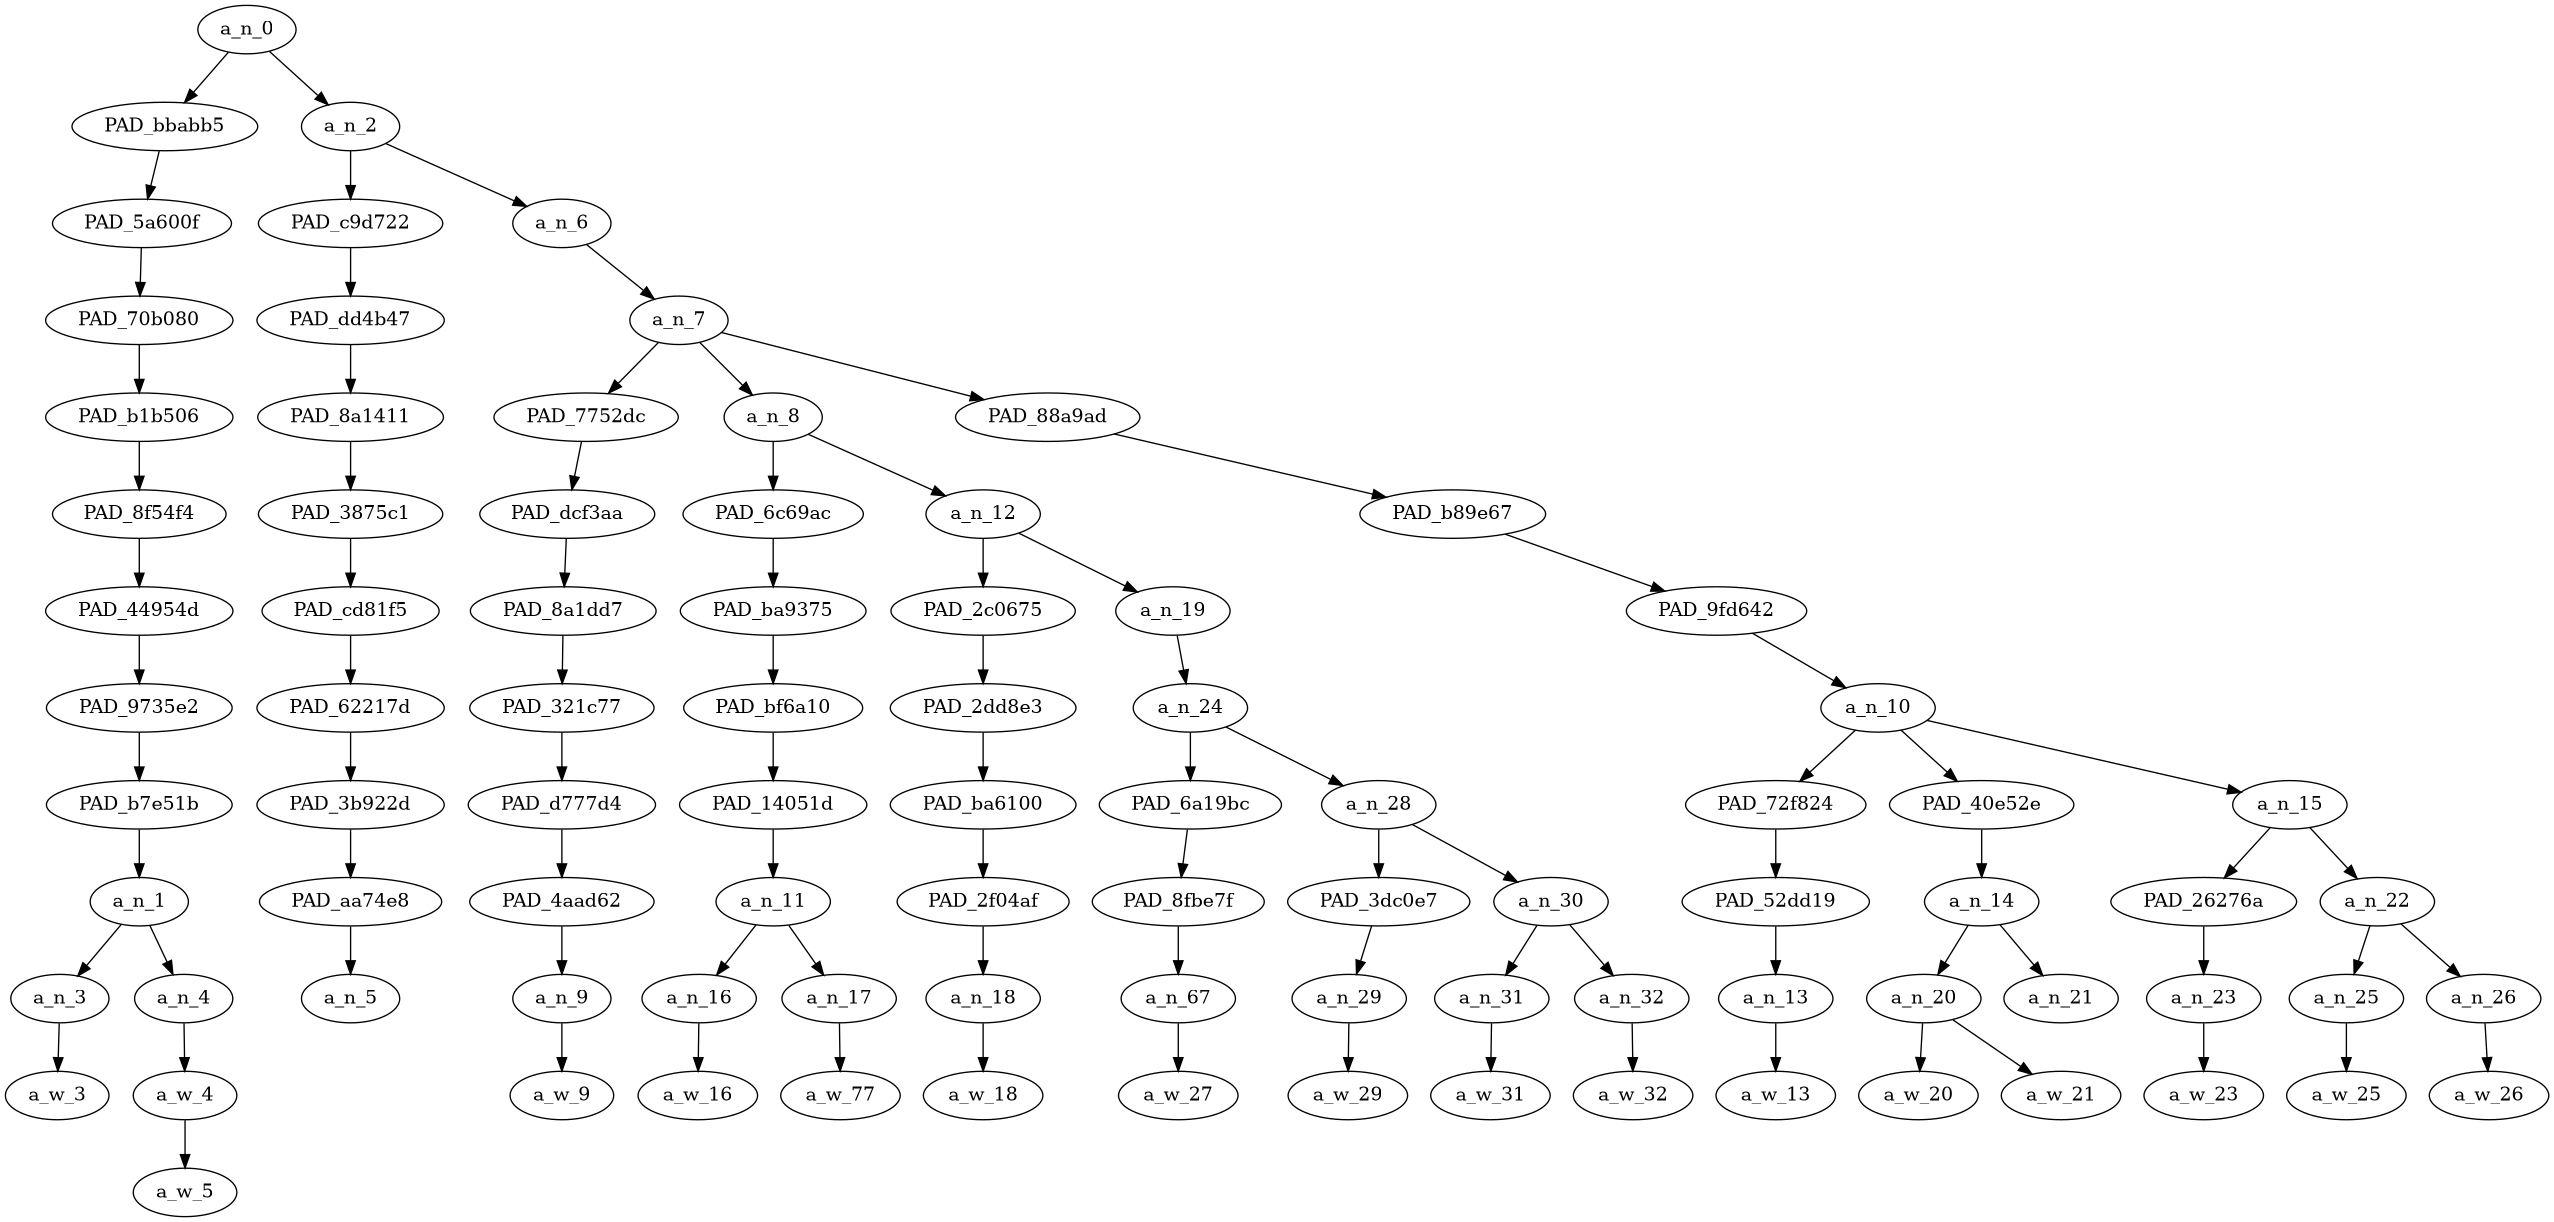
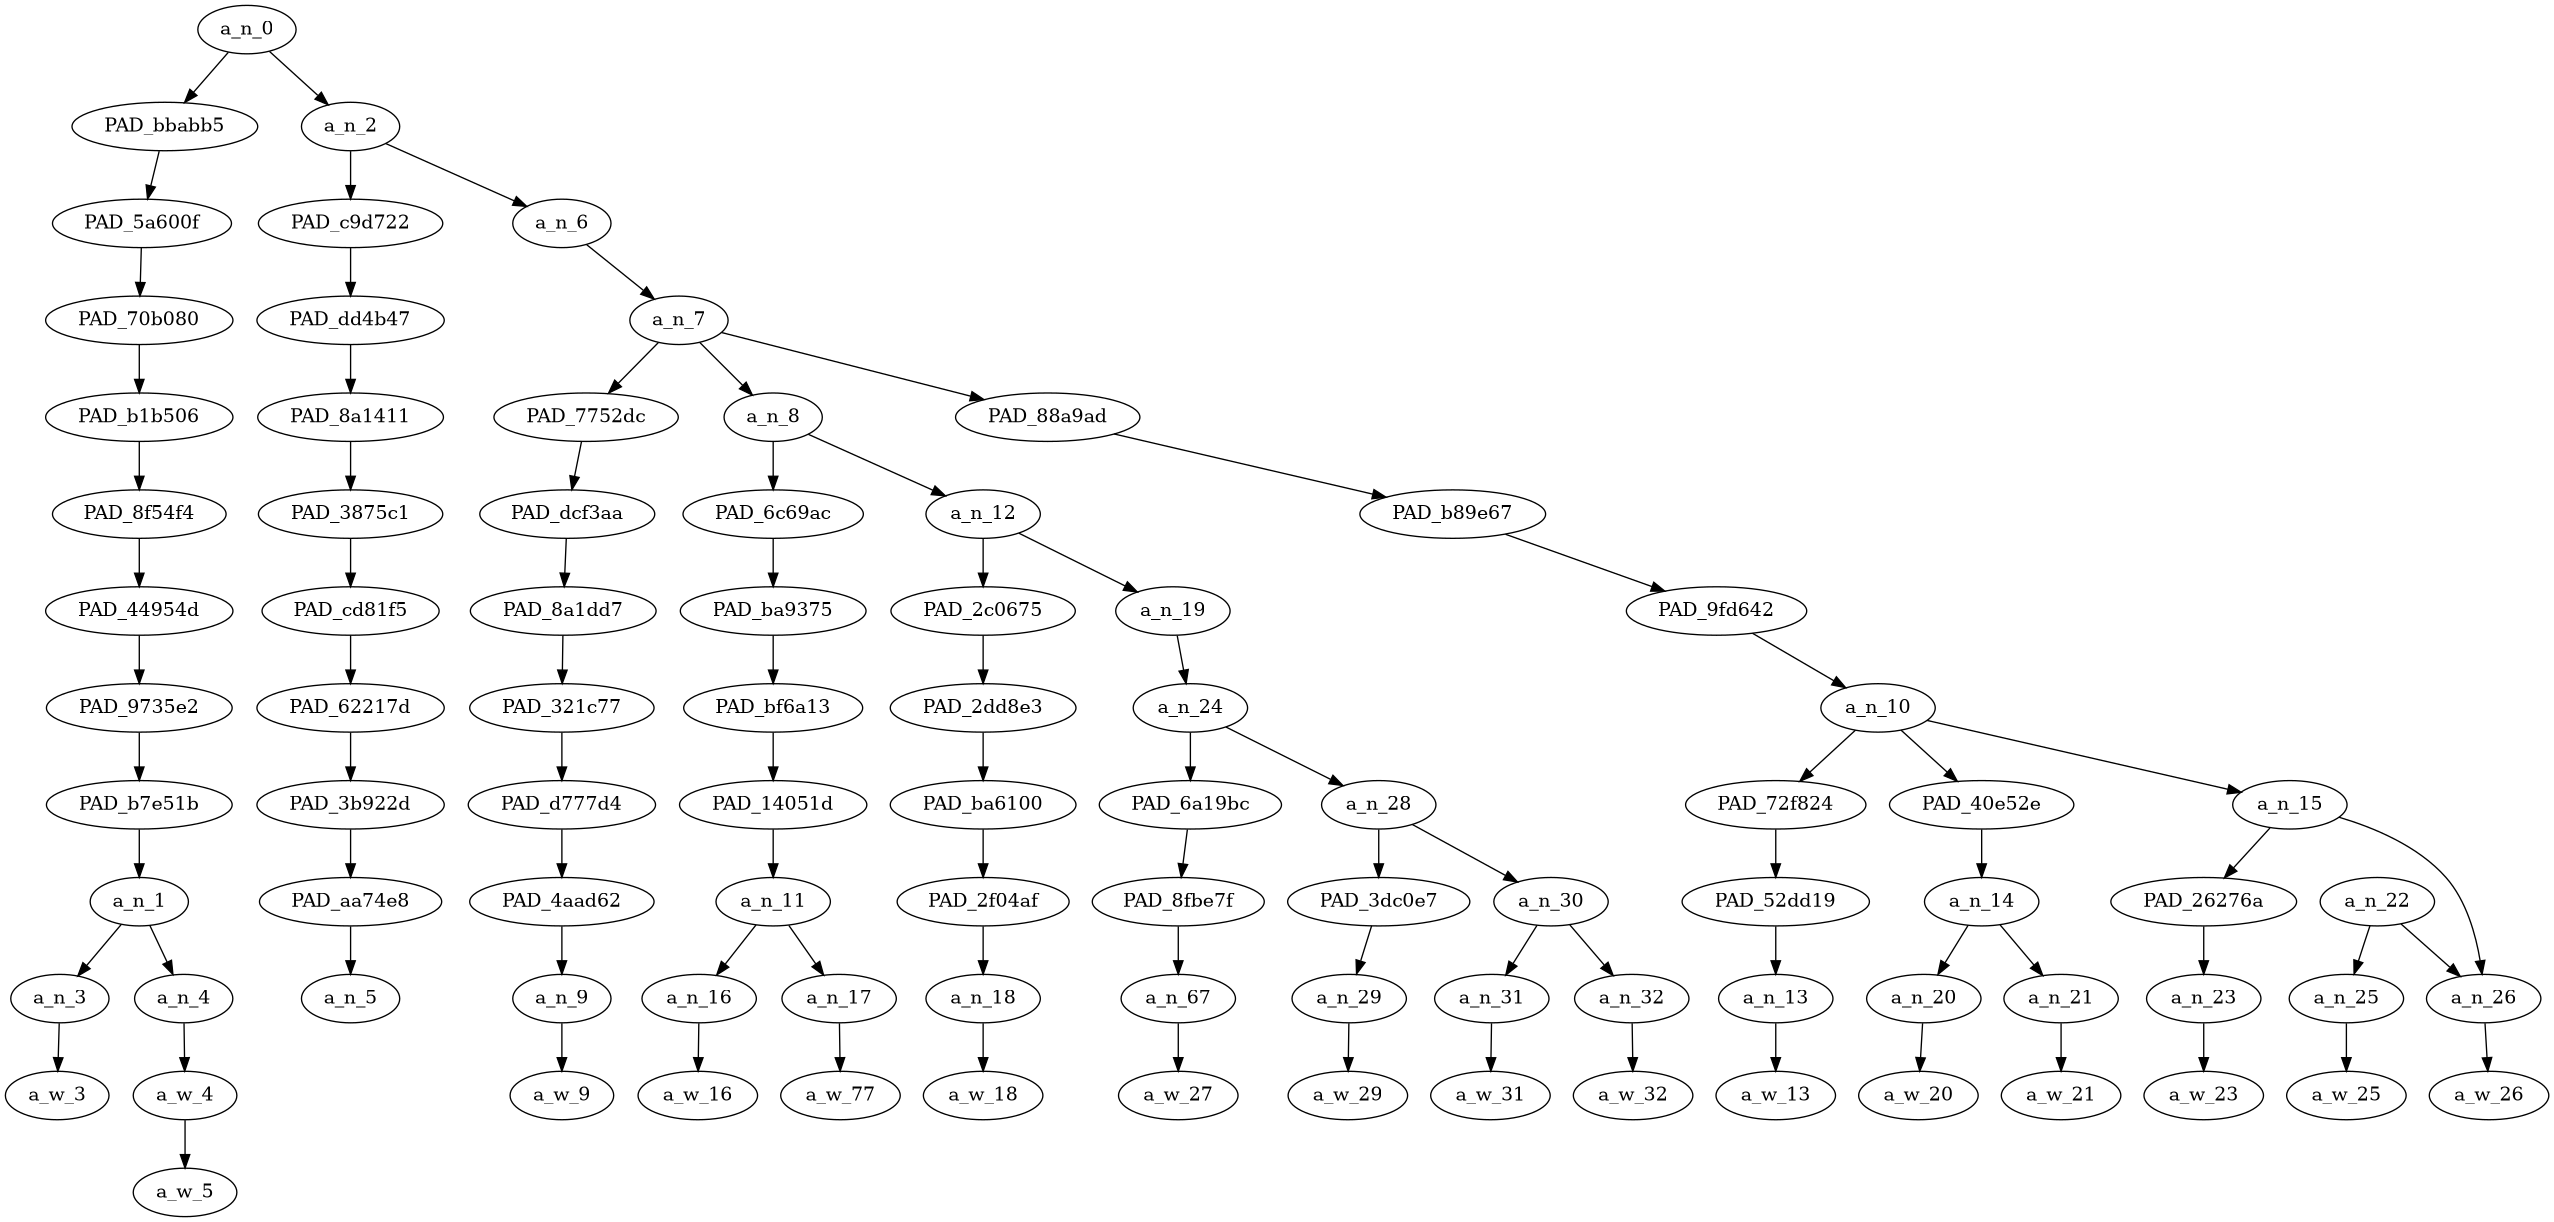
(773, 708) -> (773, 708)
(2329, 848) -> (2434, 866)
(1987, 1043) -> (2061, 1040)
